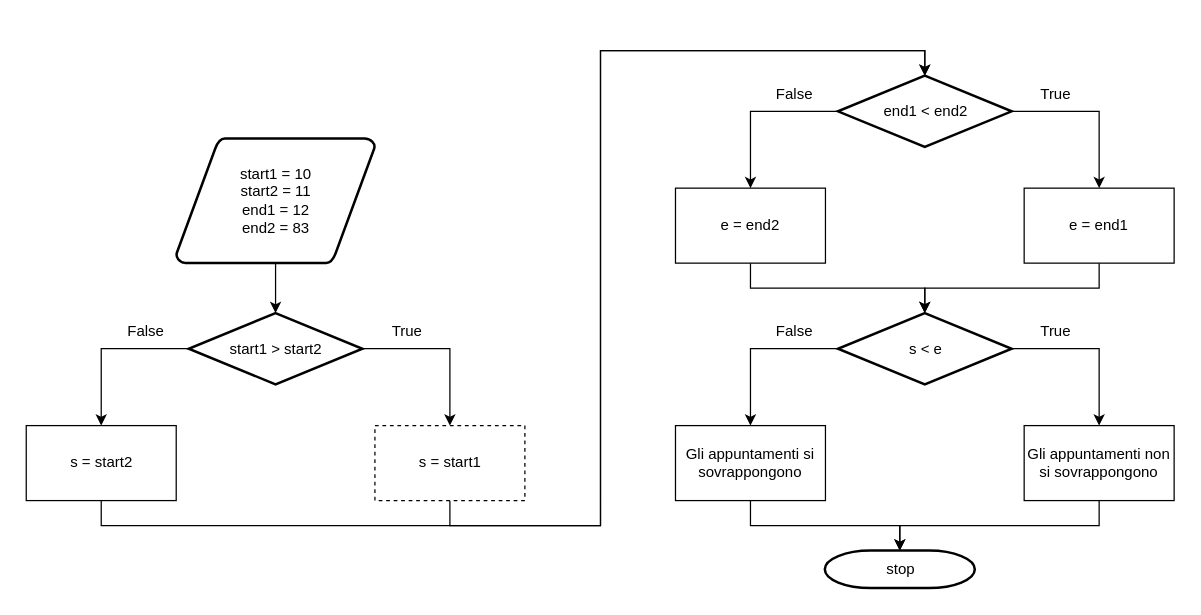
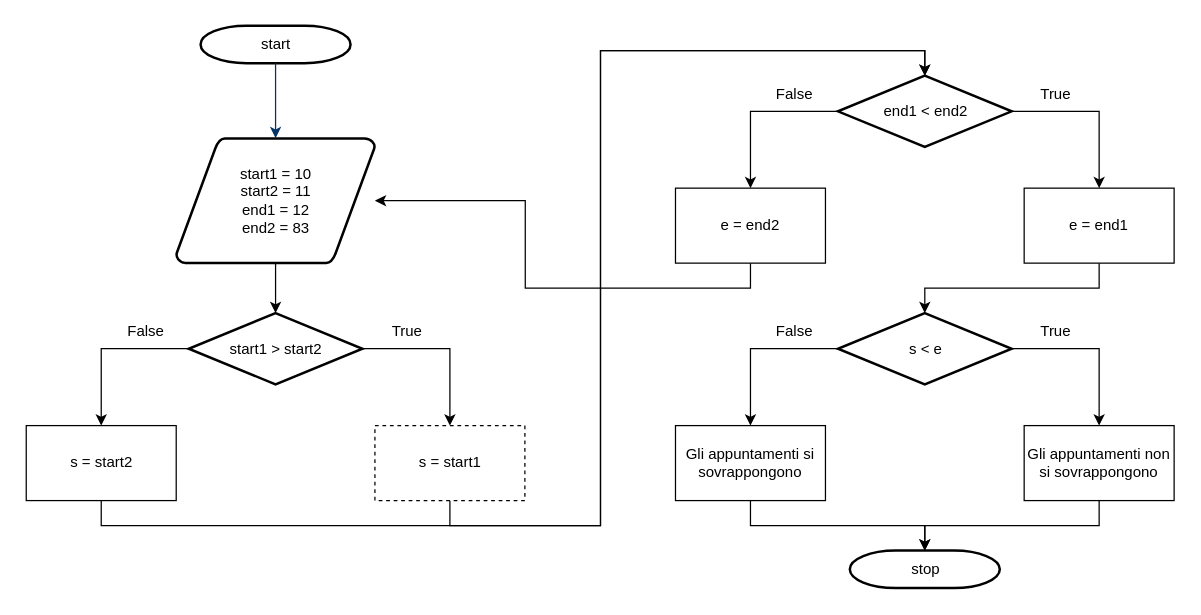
none -> (276, 44)
none -> (276, 96)
(835, 288) -> (525, 288)
(900, 569) -> (925, 569)
